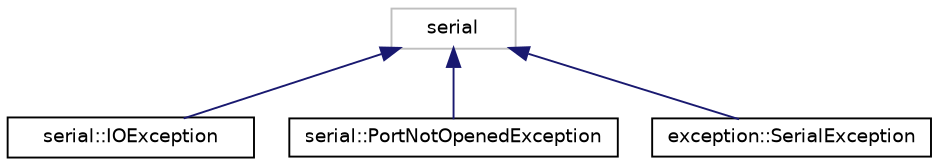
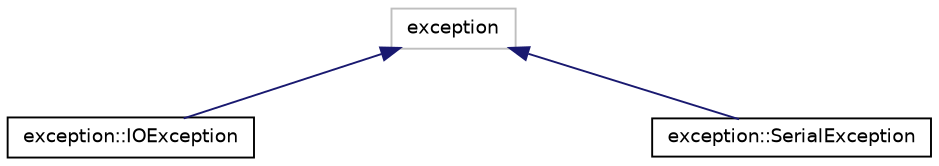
(454, 29) -> (454, 29)
(131, 138) -> (131, 138)
(454, 138) -> none
